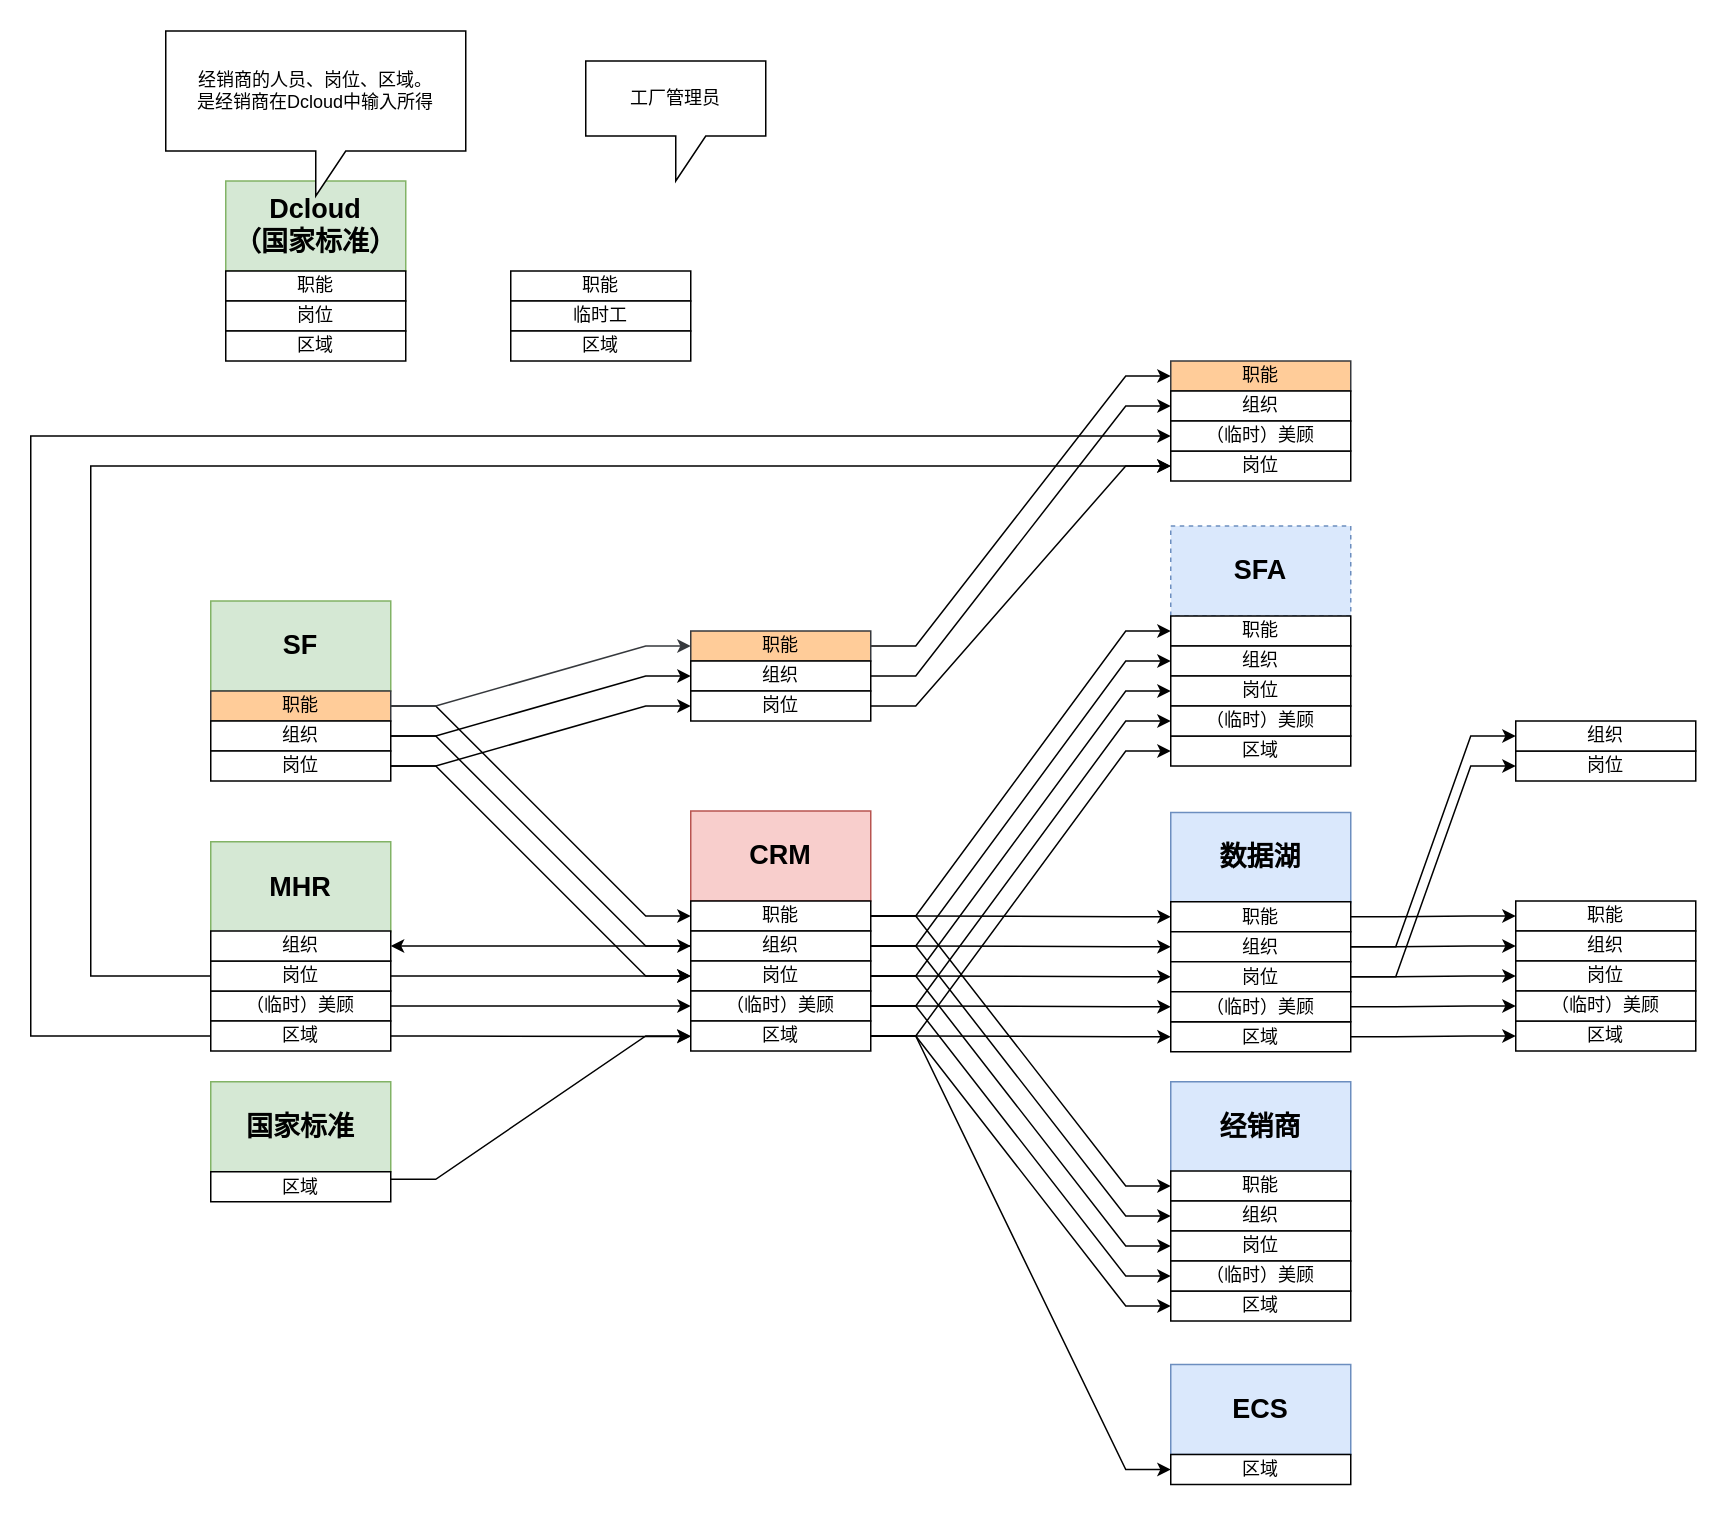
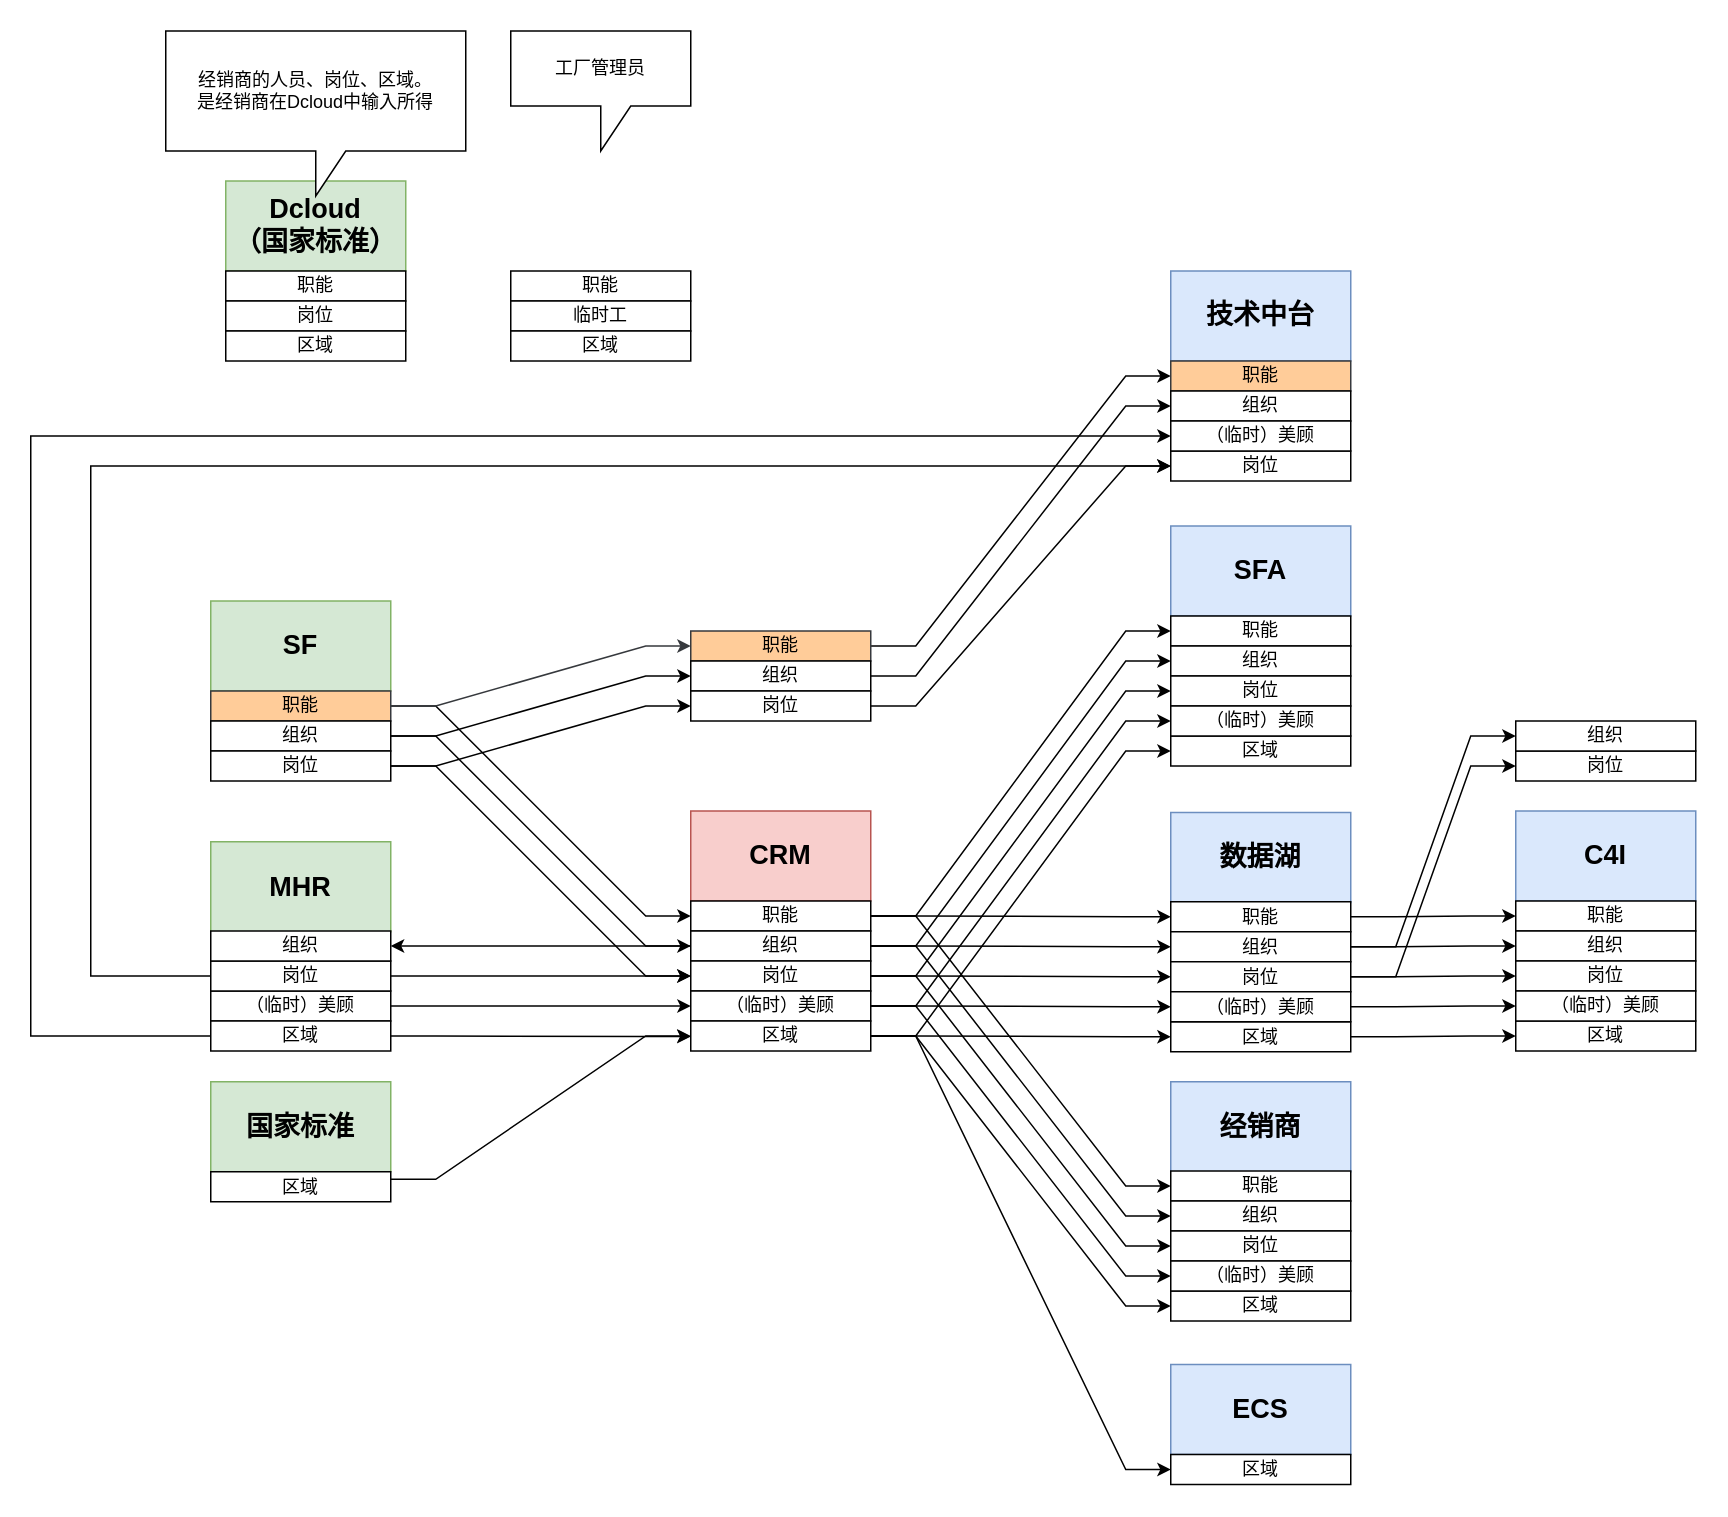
(676, 121) -> (601, 91)
none -> (1261, 316)
(1261, 571) -> (1261, 571)
none -> (1606, 856)
